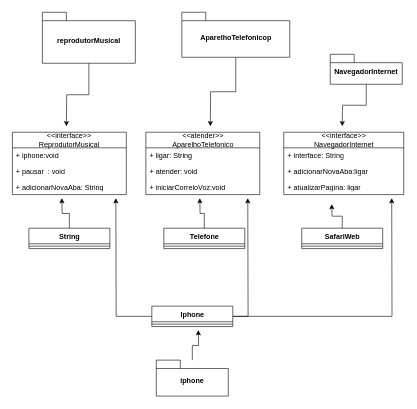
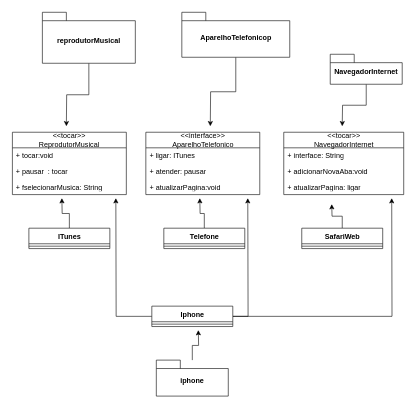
(69, 140) -> (69, 140)
(203, 140) -> (203, 140)
(344, 140) -> (344, 140)
(38, 156) -> (37, 156)
(174, 156) -> (175, 156)
(42, 172) -> (45, 172)
(176, 172) -> (181, 172)
(330, 172) -> (329, 172)
(63, 188) -> (64, 188)
(192, 188) -> (188, 188)
(70, 237) -> (70, 237)
